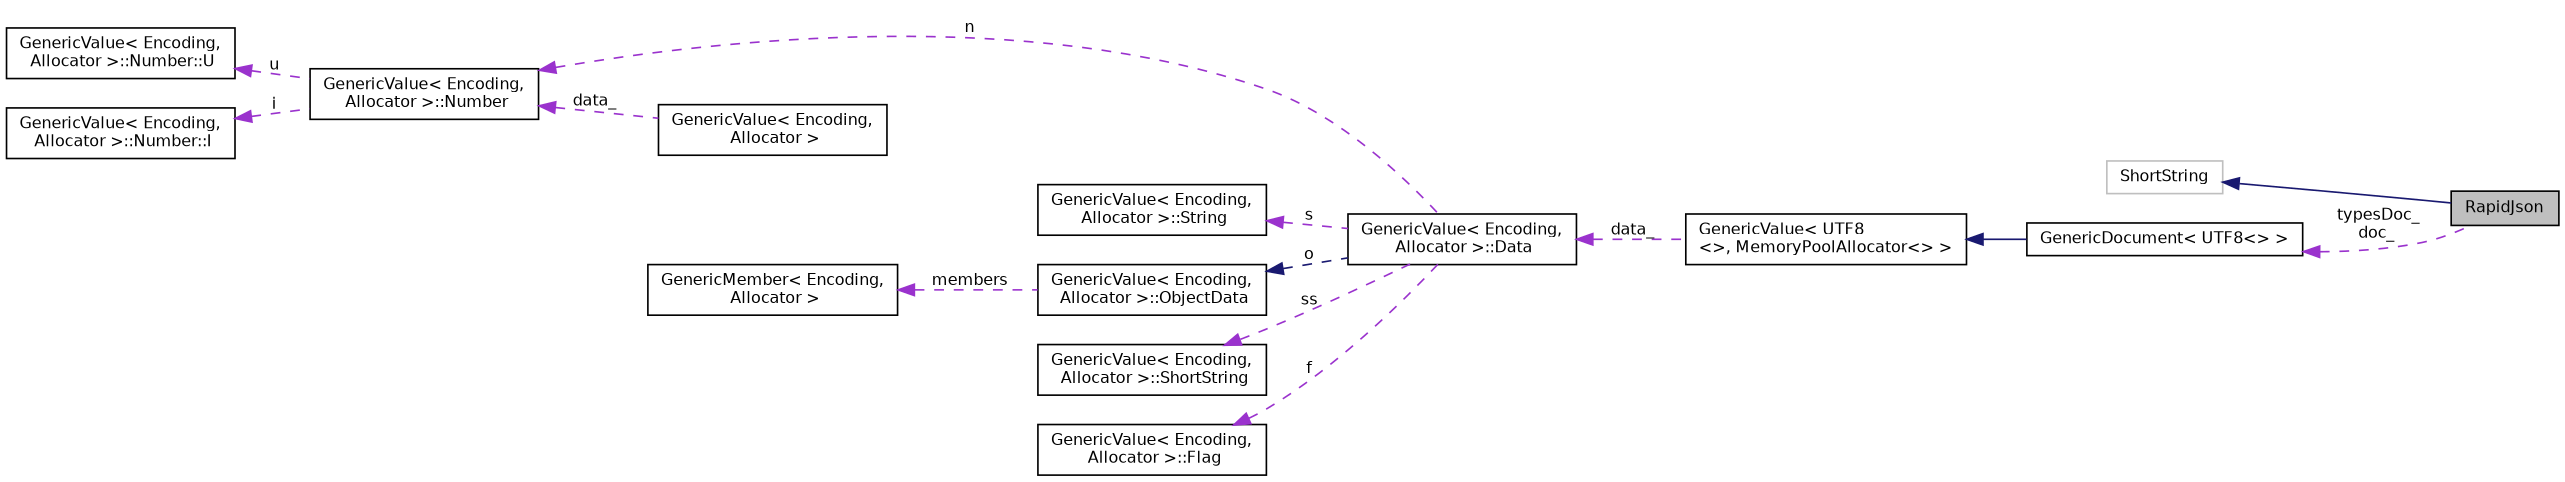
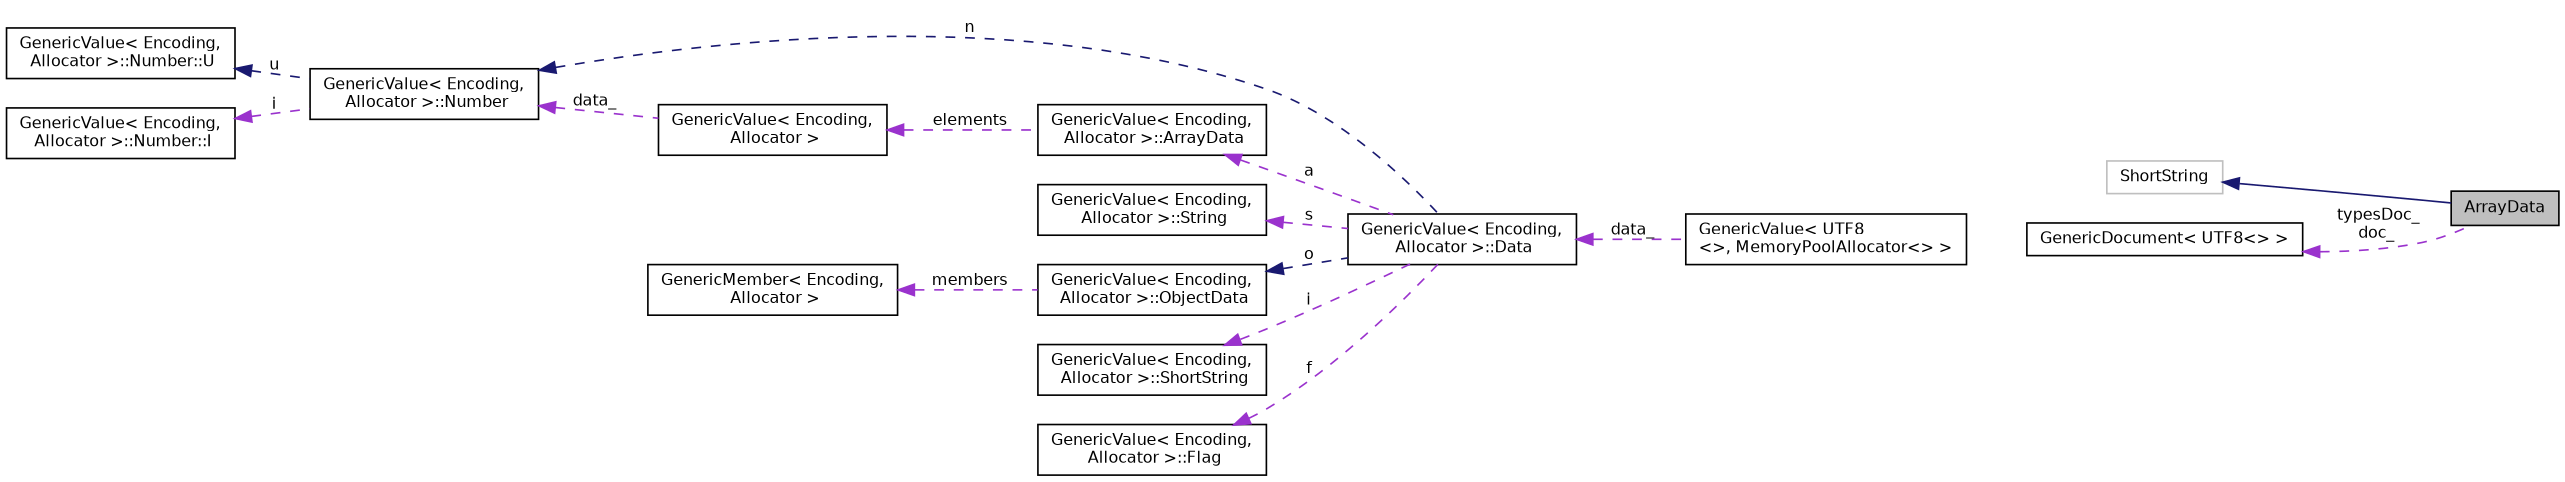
(1020, 42) -> (1020, 42)
(281, 75) -> (281, 75)
none -> (1152, 130)
(2505, 208) -> (2505, 208)
(2005, 239) -> none
(1307, 300) -> (1307, 300)
